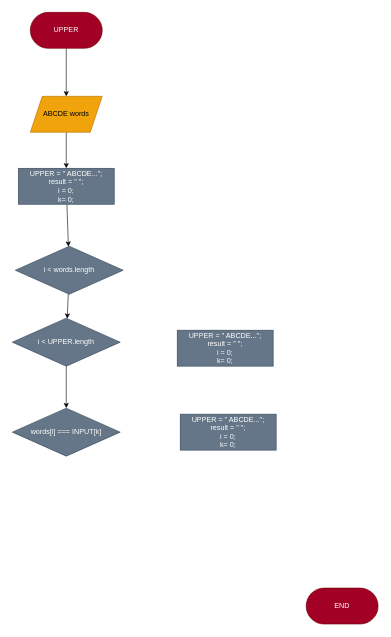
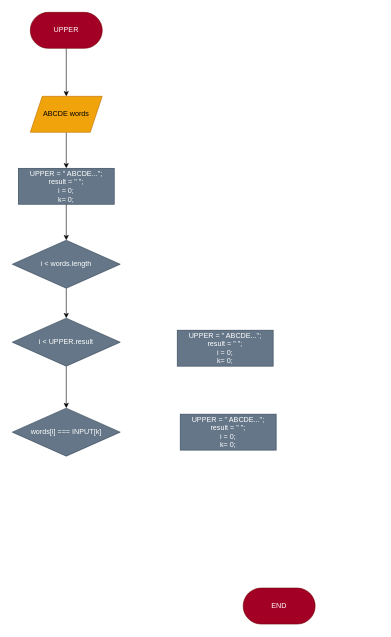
(69, 270) -> (66, 264)
(66, 342) -> (66, 342)
(342, 606) -> (279, 606)
